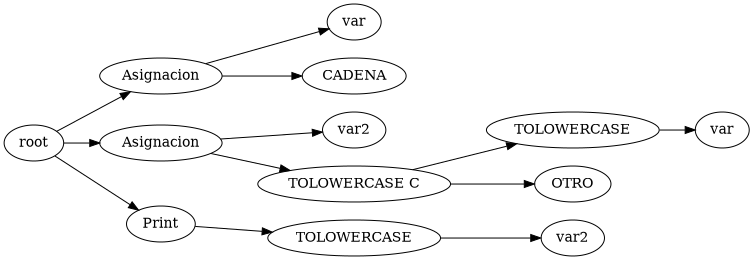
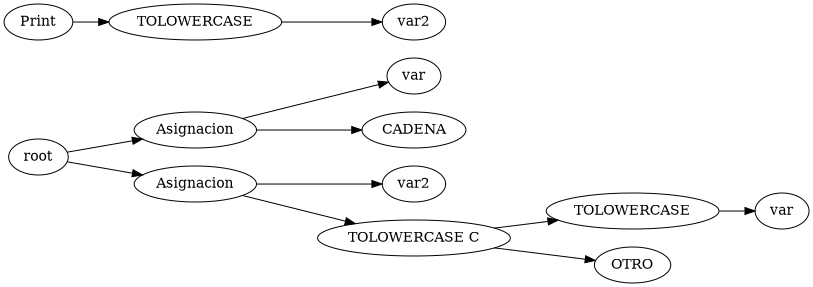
(93, 180) -> none
